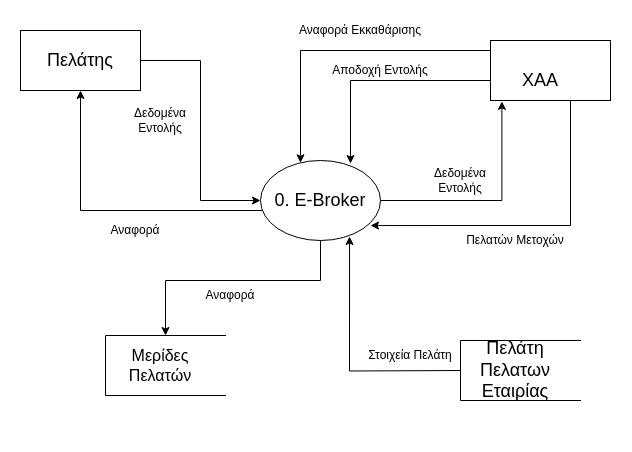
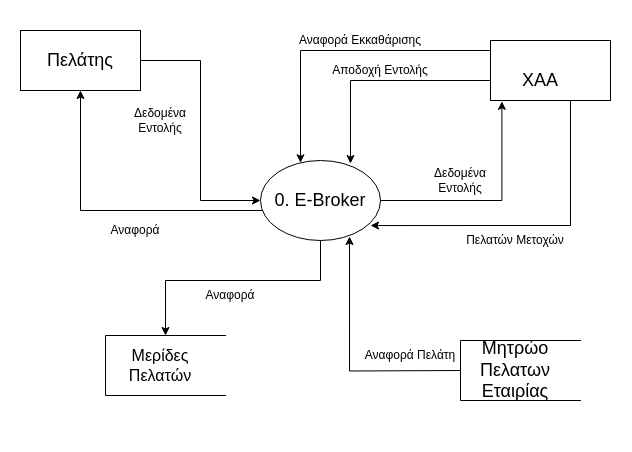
(361, 31) -> (361, 41)
(411, 356) -> (411, 356)
(516, 371) -> (516, 371)
